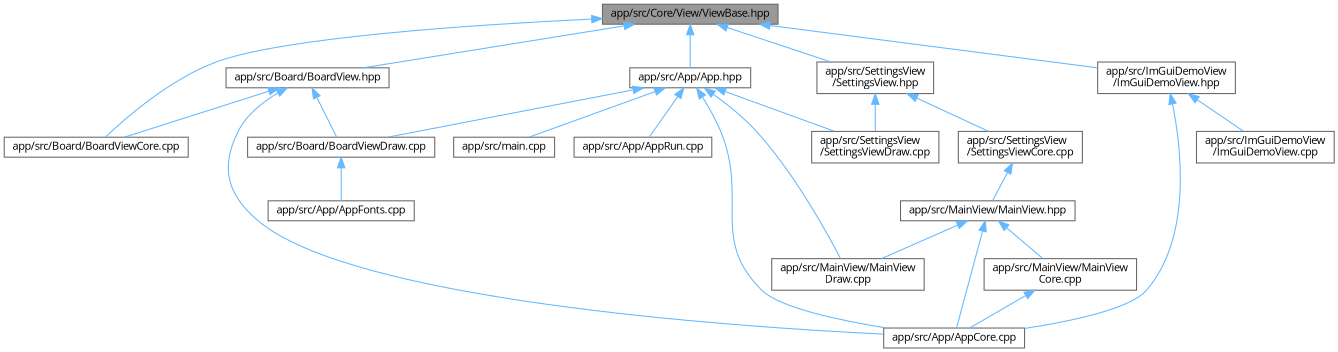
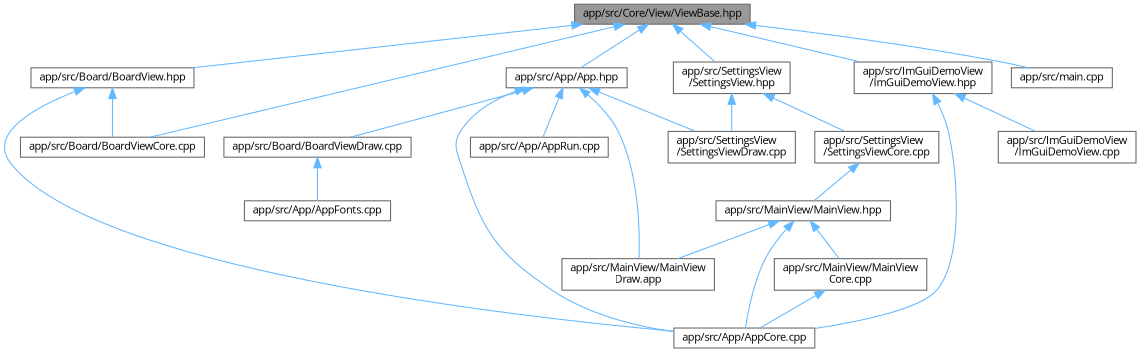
(592, 114) -> (892, 44)
(327, 117) -> none
(848, 274) -> (638, 274)
